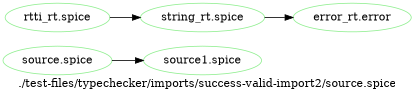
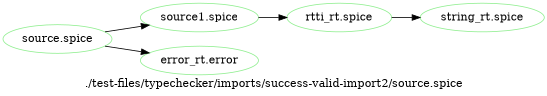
none -> (269, 18)
(275, 18) -> (123, 49)
